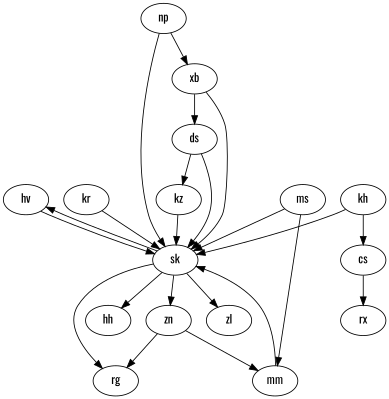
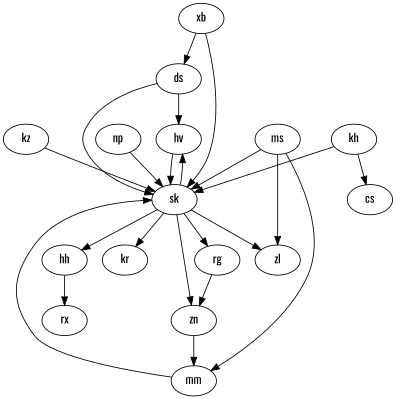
(177, 45) -> none
(188, 165) -> (179, 105)
none -> (278, 195)
(127, 227) -> (153, 227)
(363, 286) -> (65, 286)
(145, 347) -> (207, 286)
